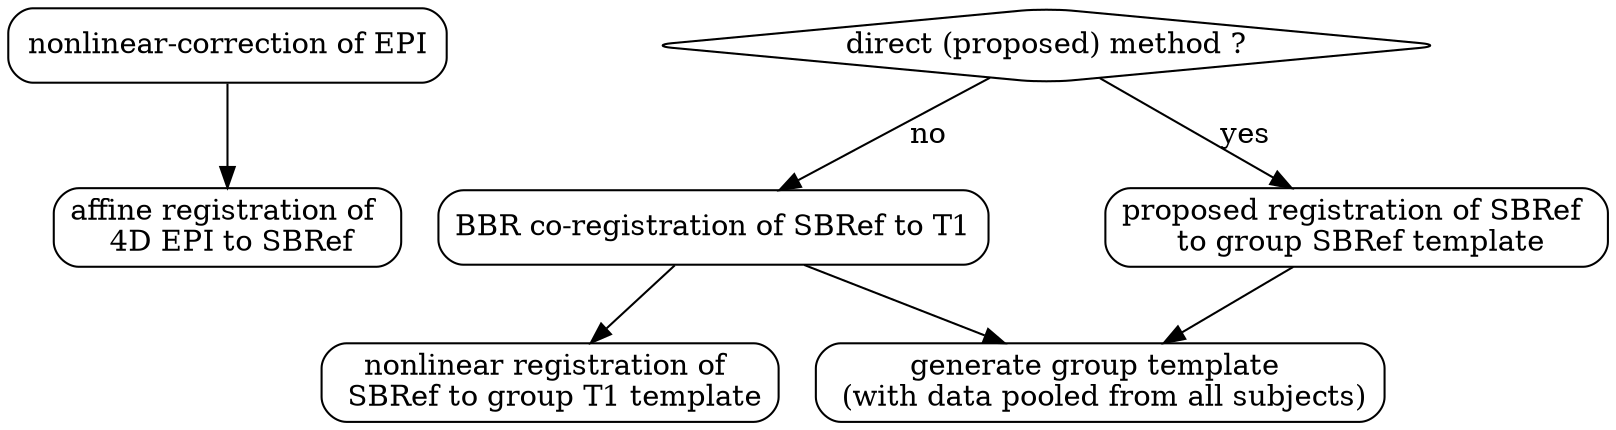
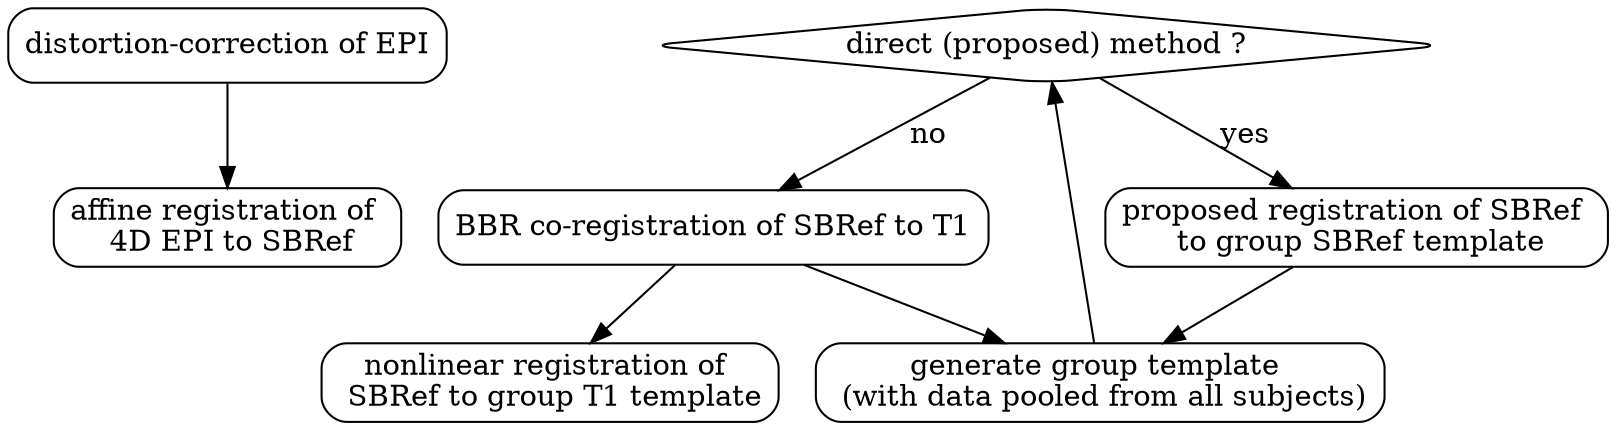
(227, 45) -> (227, 45)
none -> (1075, 223)
